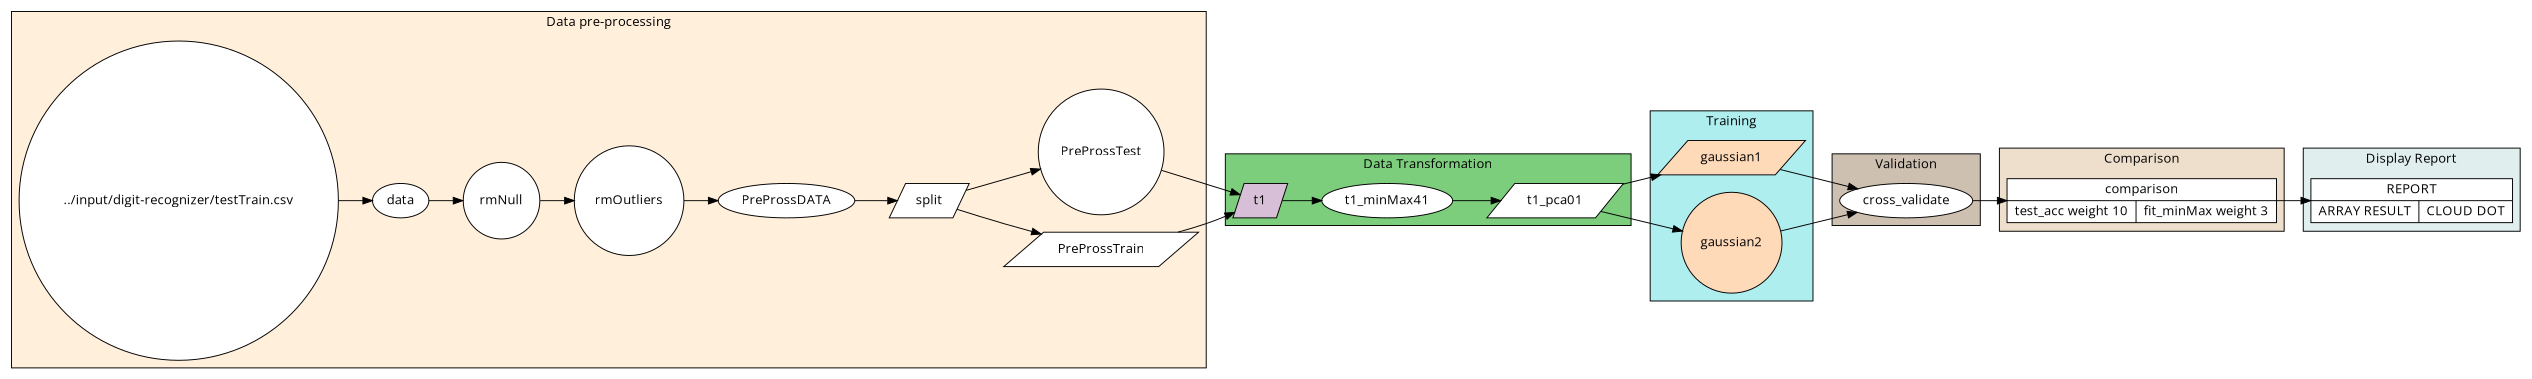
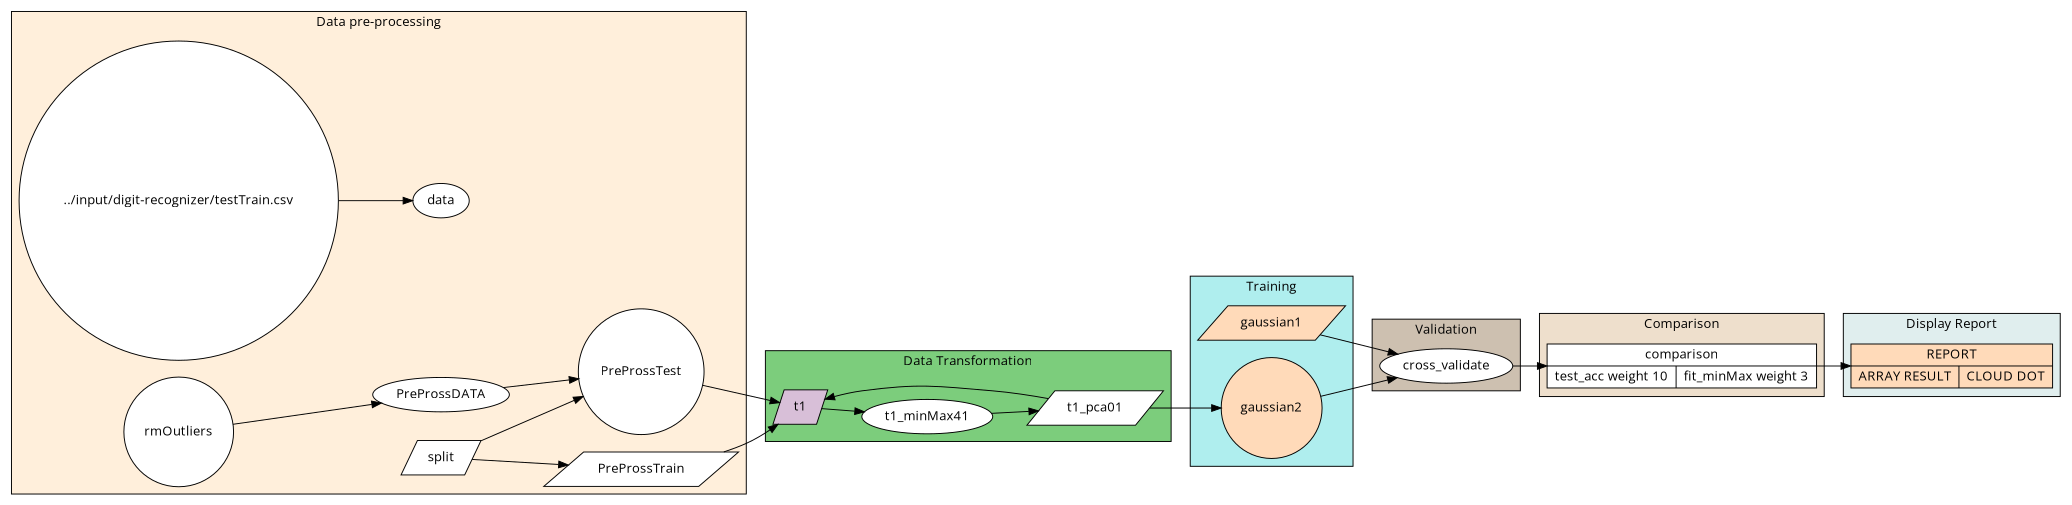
(1637, 181) -> (941, 387)
(502, 201) -> none
(871, 201) -> (536, 384)
(2412, 201) -> (1952, 366)
